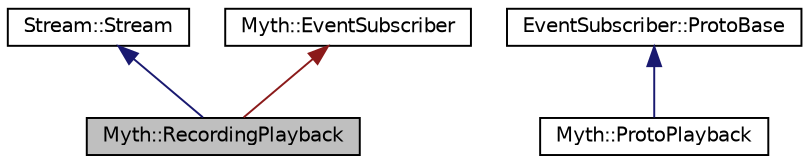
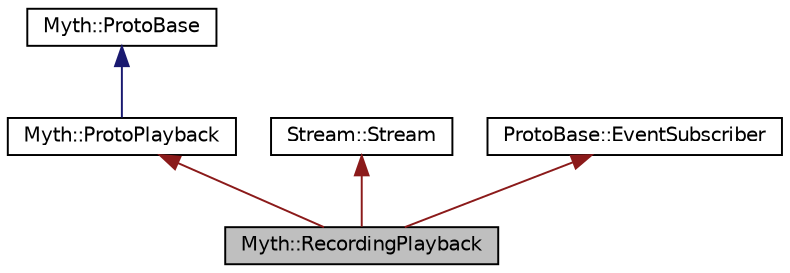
(348, 27) -> (635, 136)
(654, 27) -> (122, 27)
(168, 88) -> (362, 201)
none -> (251, 195)
